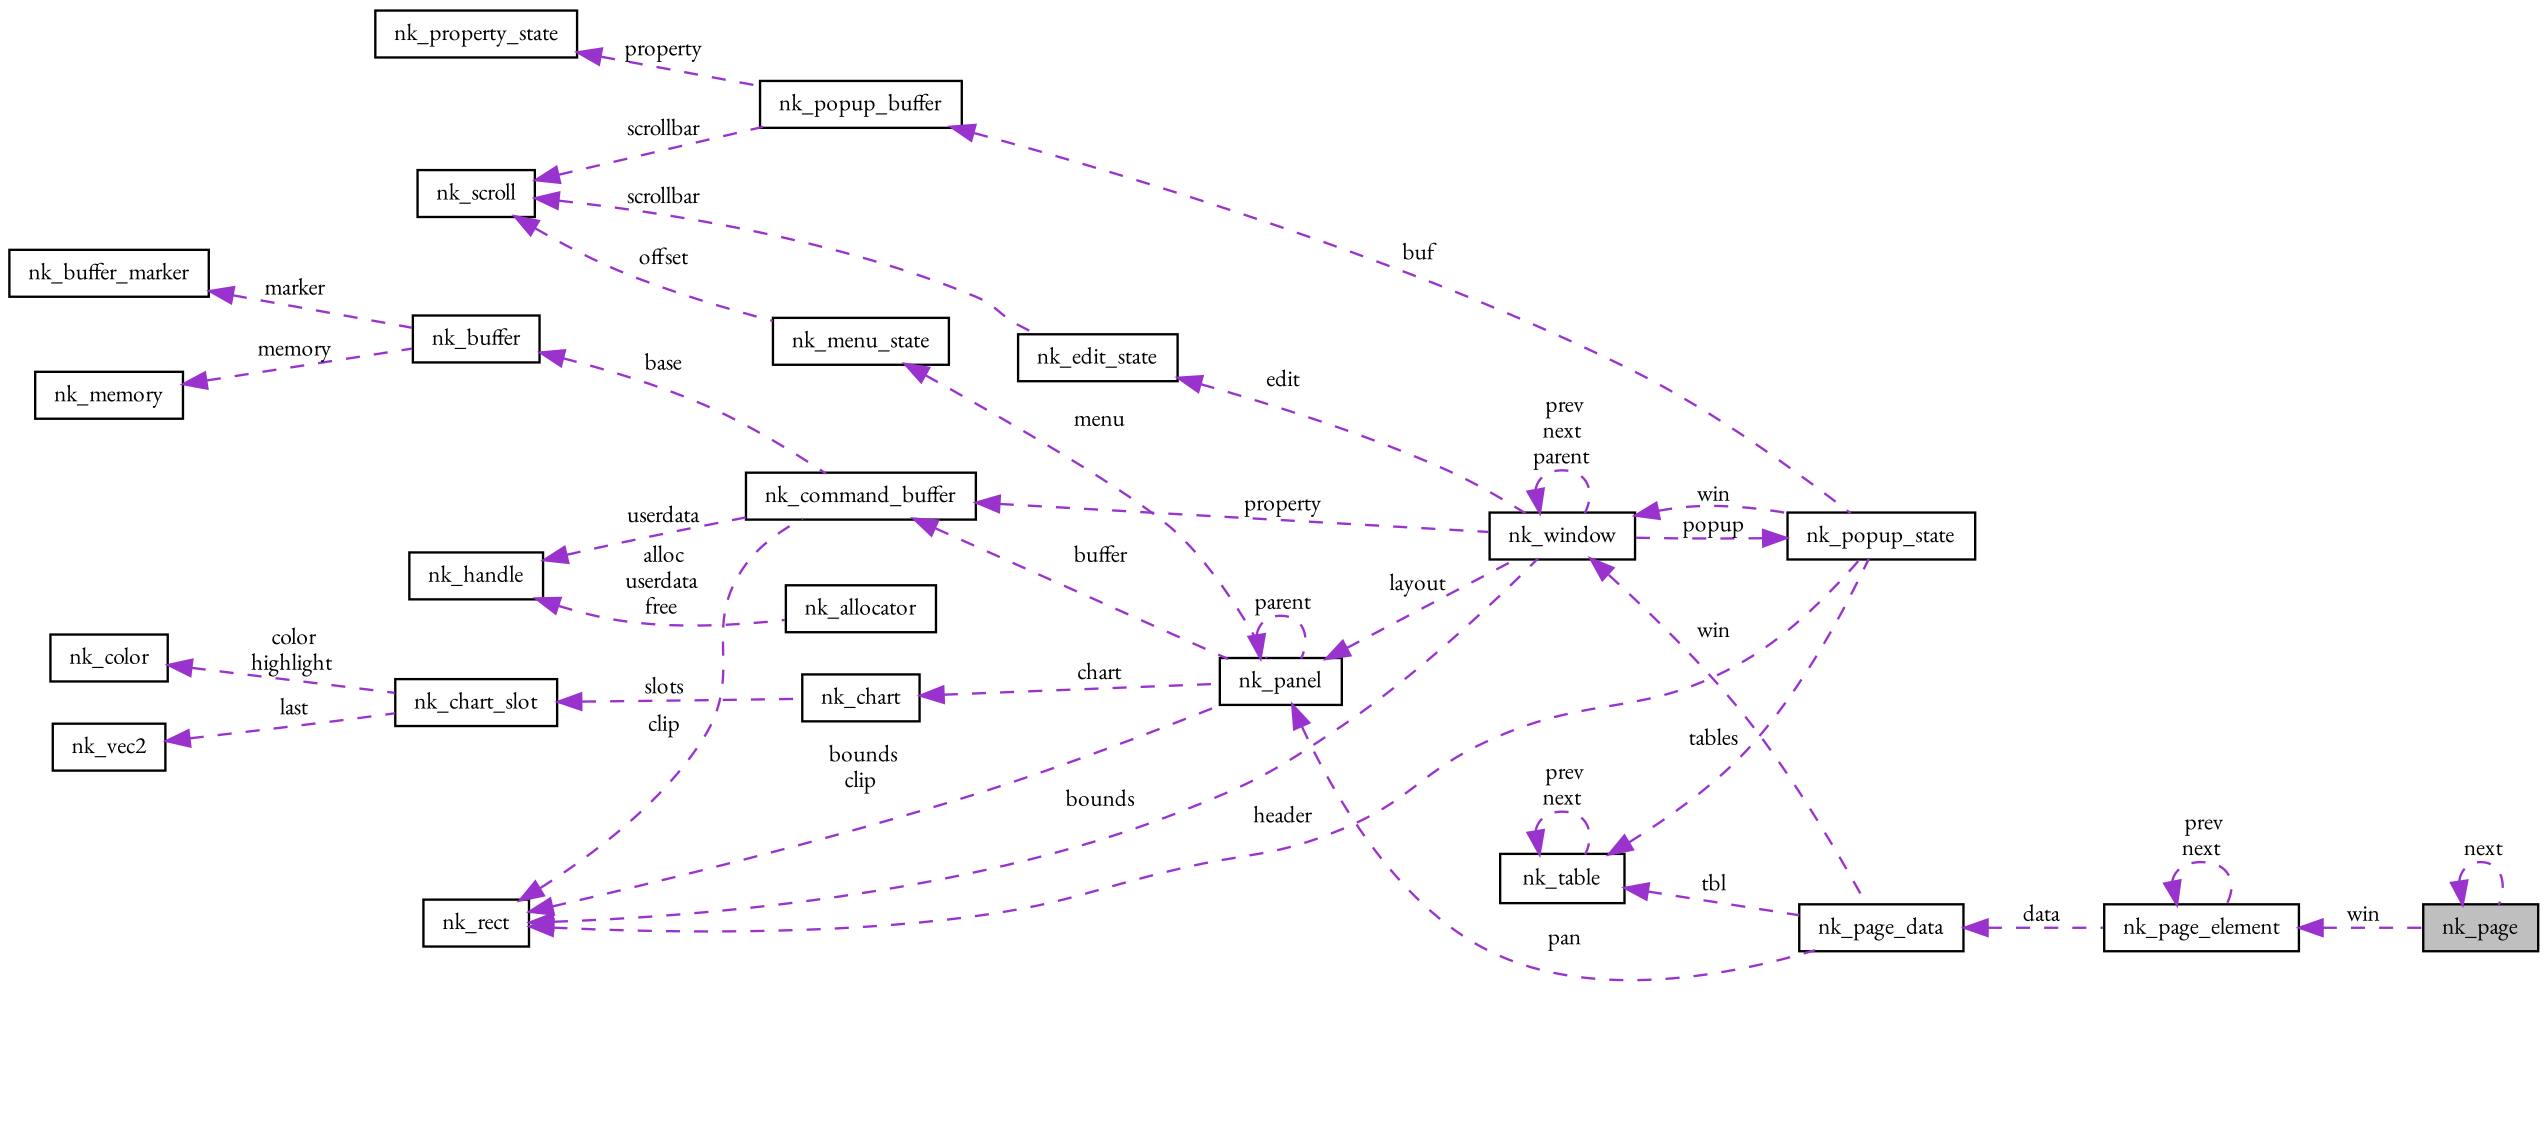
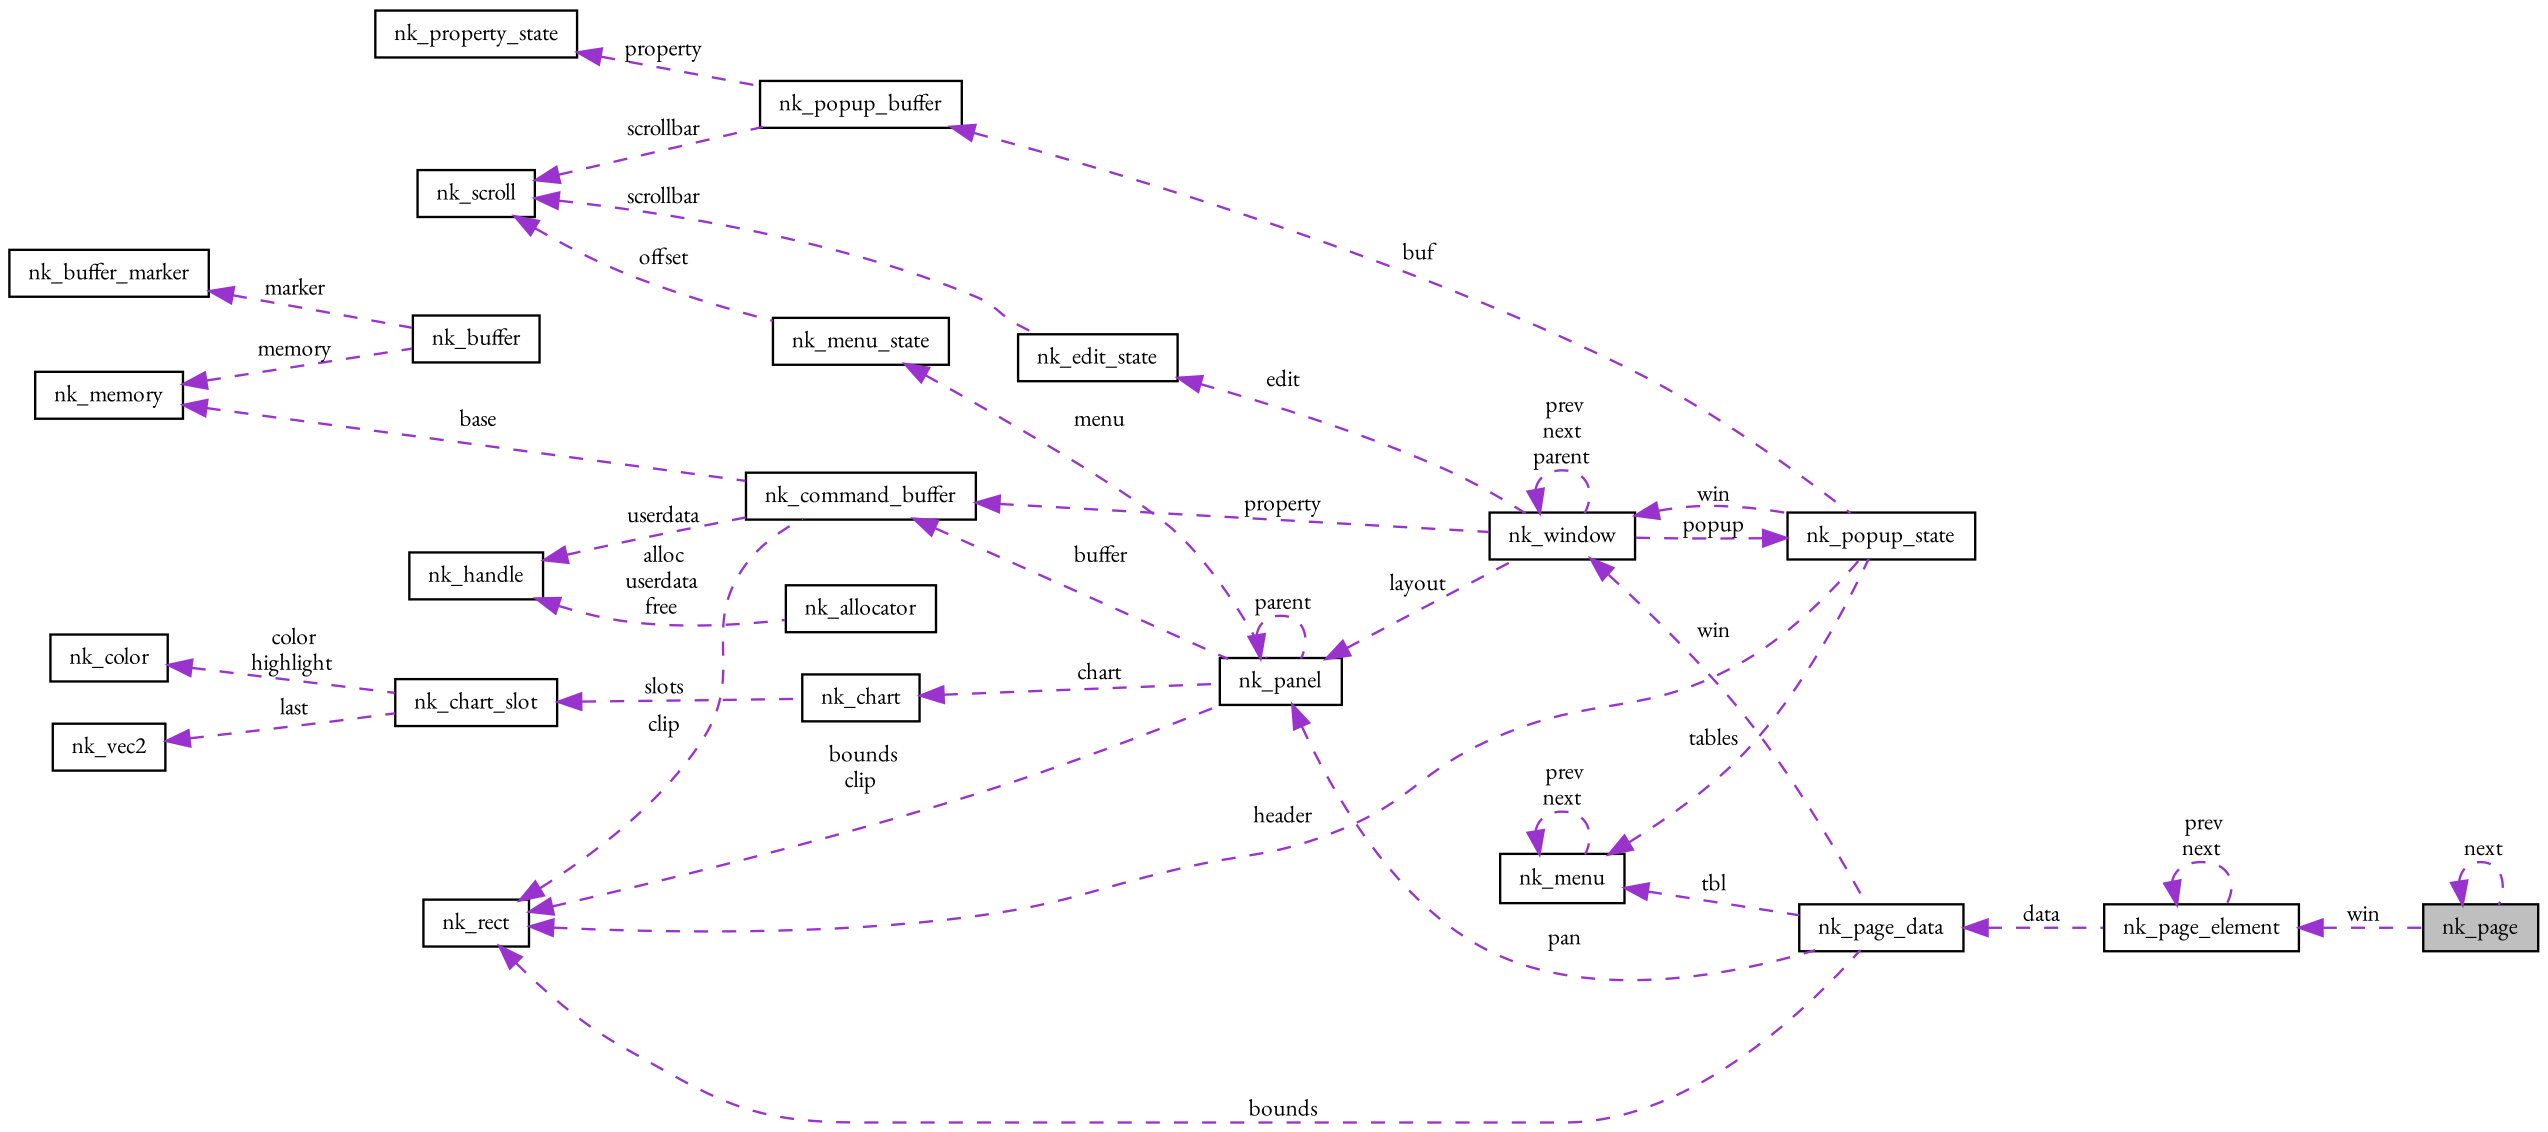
(700, 403) -> (476, 444)
(1087, 844) -> (1193, 1122)
(1562, 879) -> (1562, 879)
